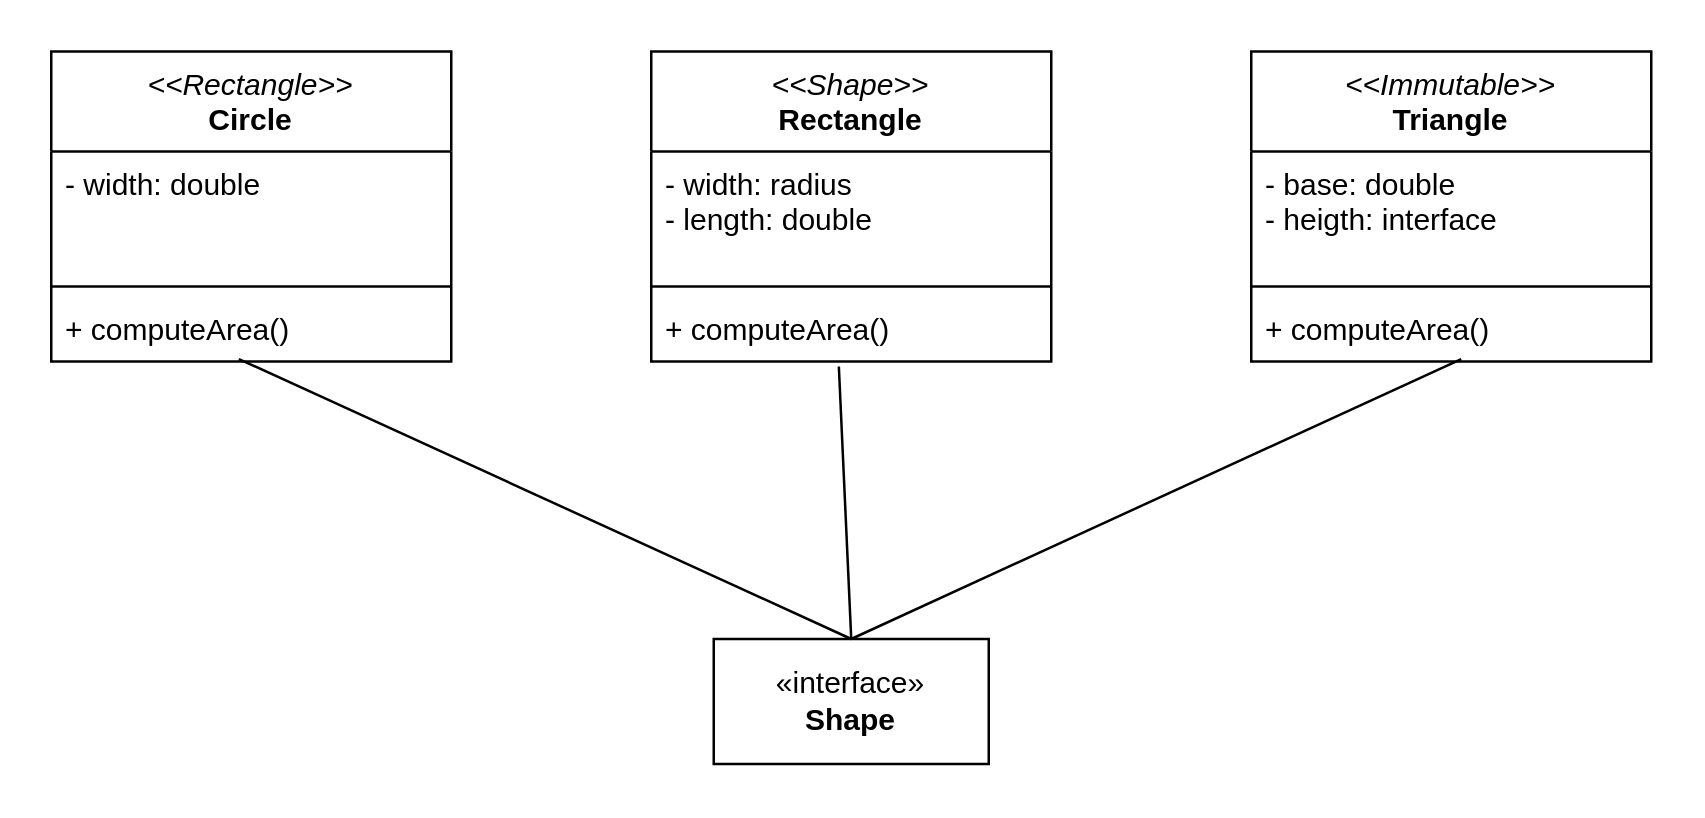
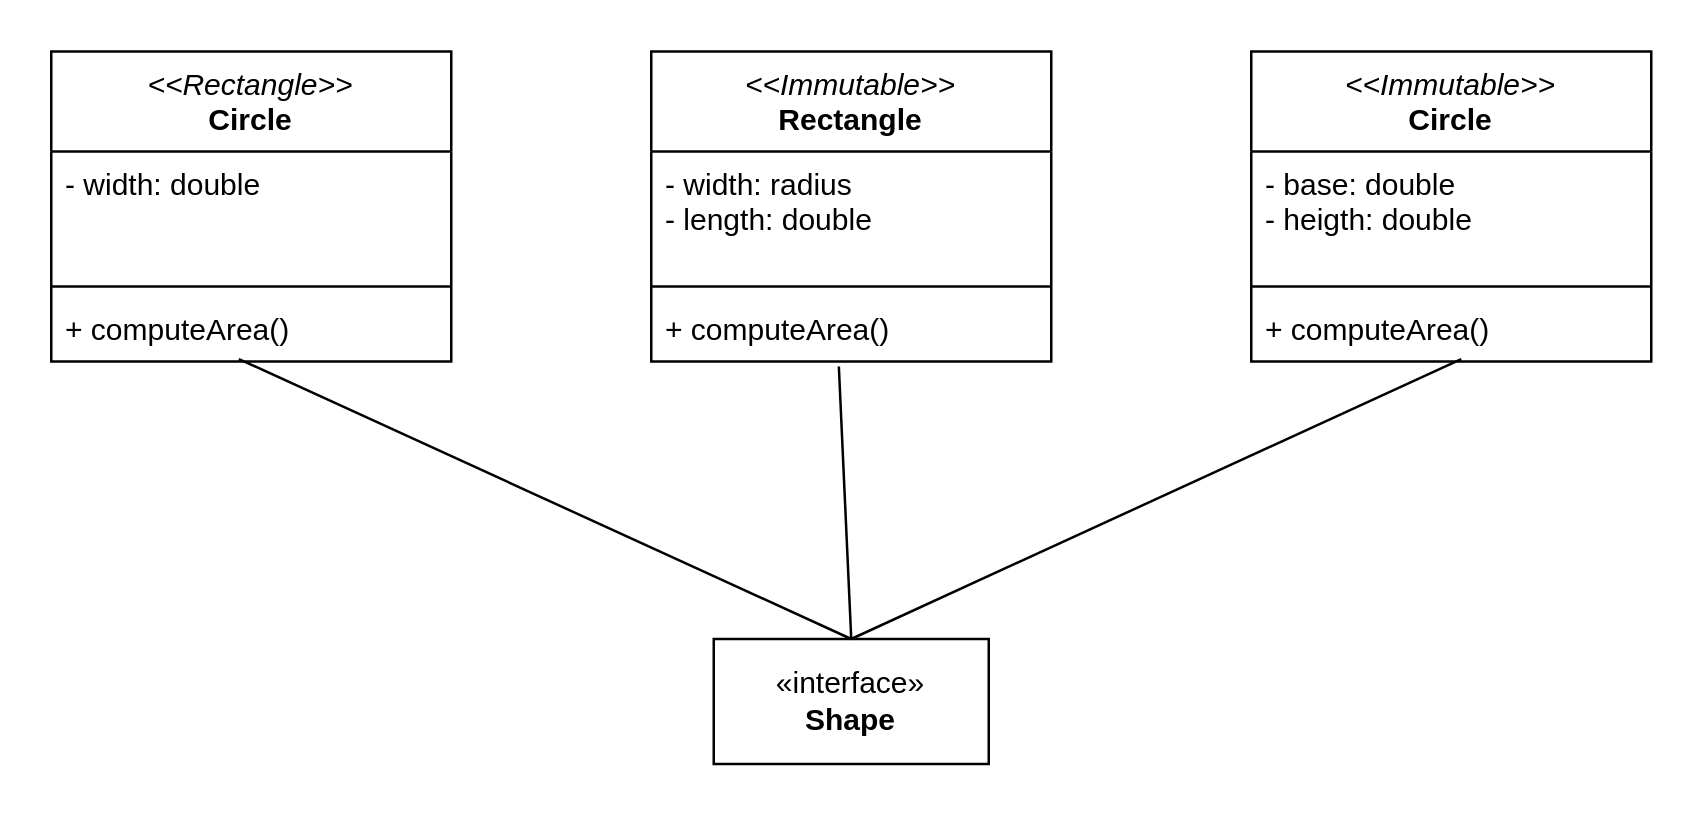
(851, 105) -> (851, 105)
(1451, 105) -> (1451, 105)
(1406, 205) -> (1381, 205)
